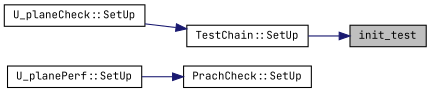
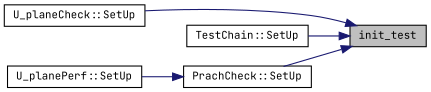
(160, 26) -> (246, 10)
none -> (312, 58)
